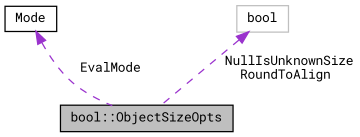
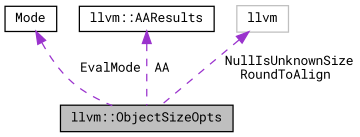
none -> (147, 19)
(263, 19) -> (263, 19)
(147, 118) -> (147, 118)
